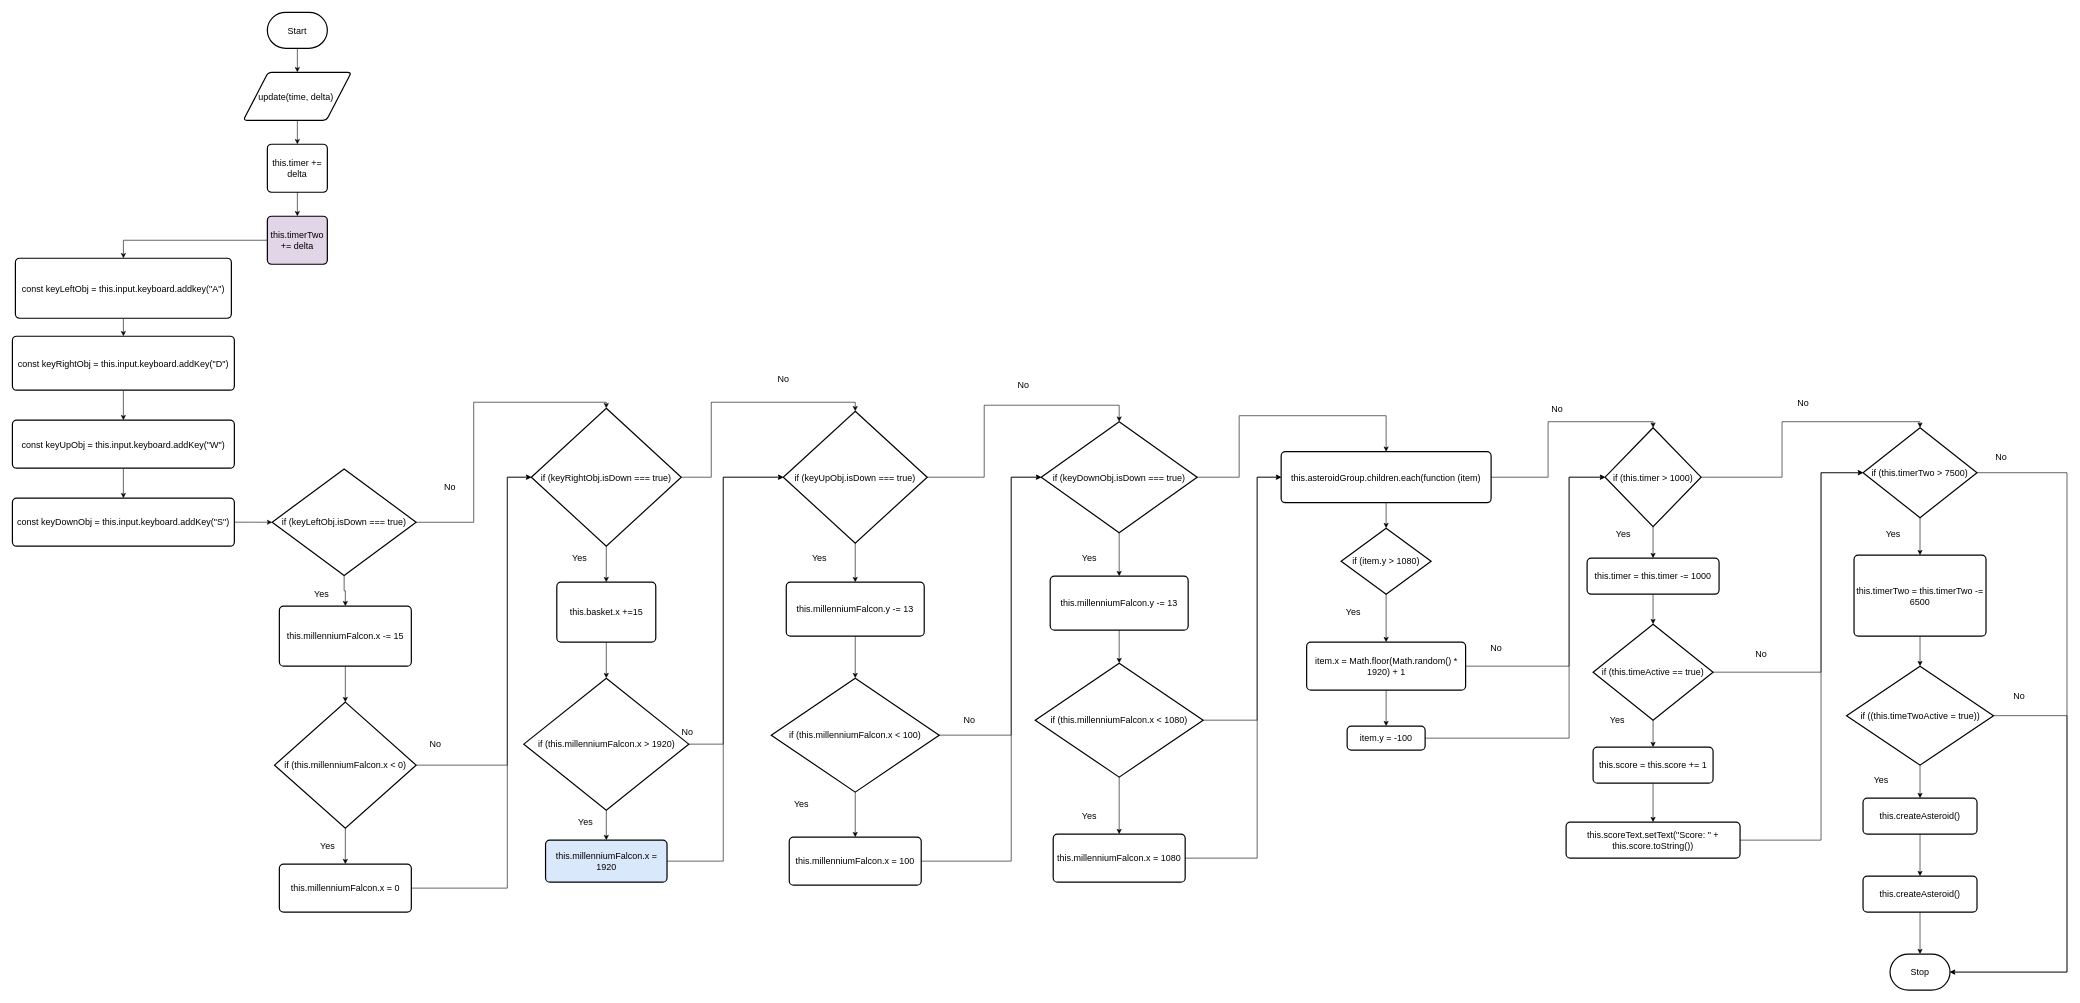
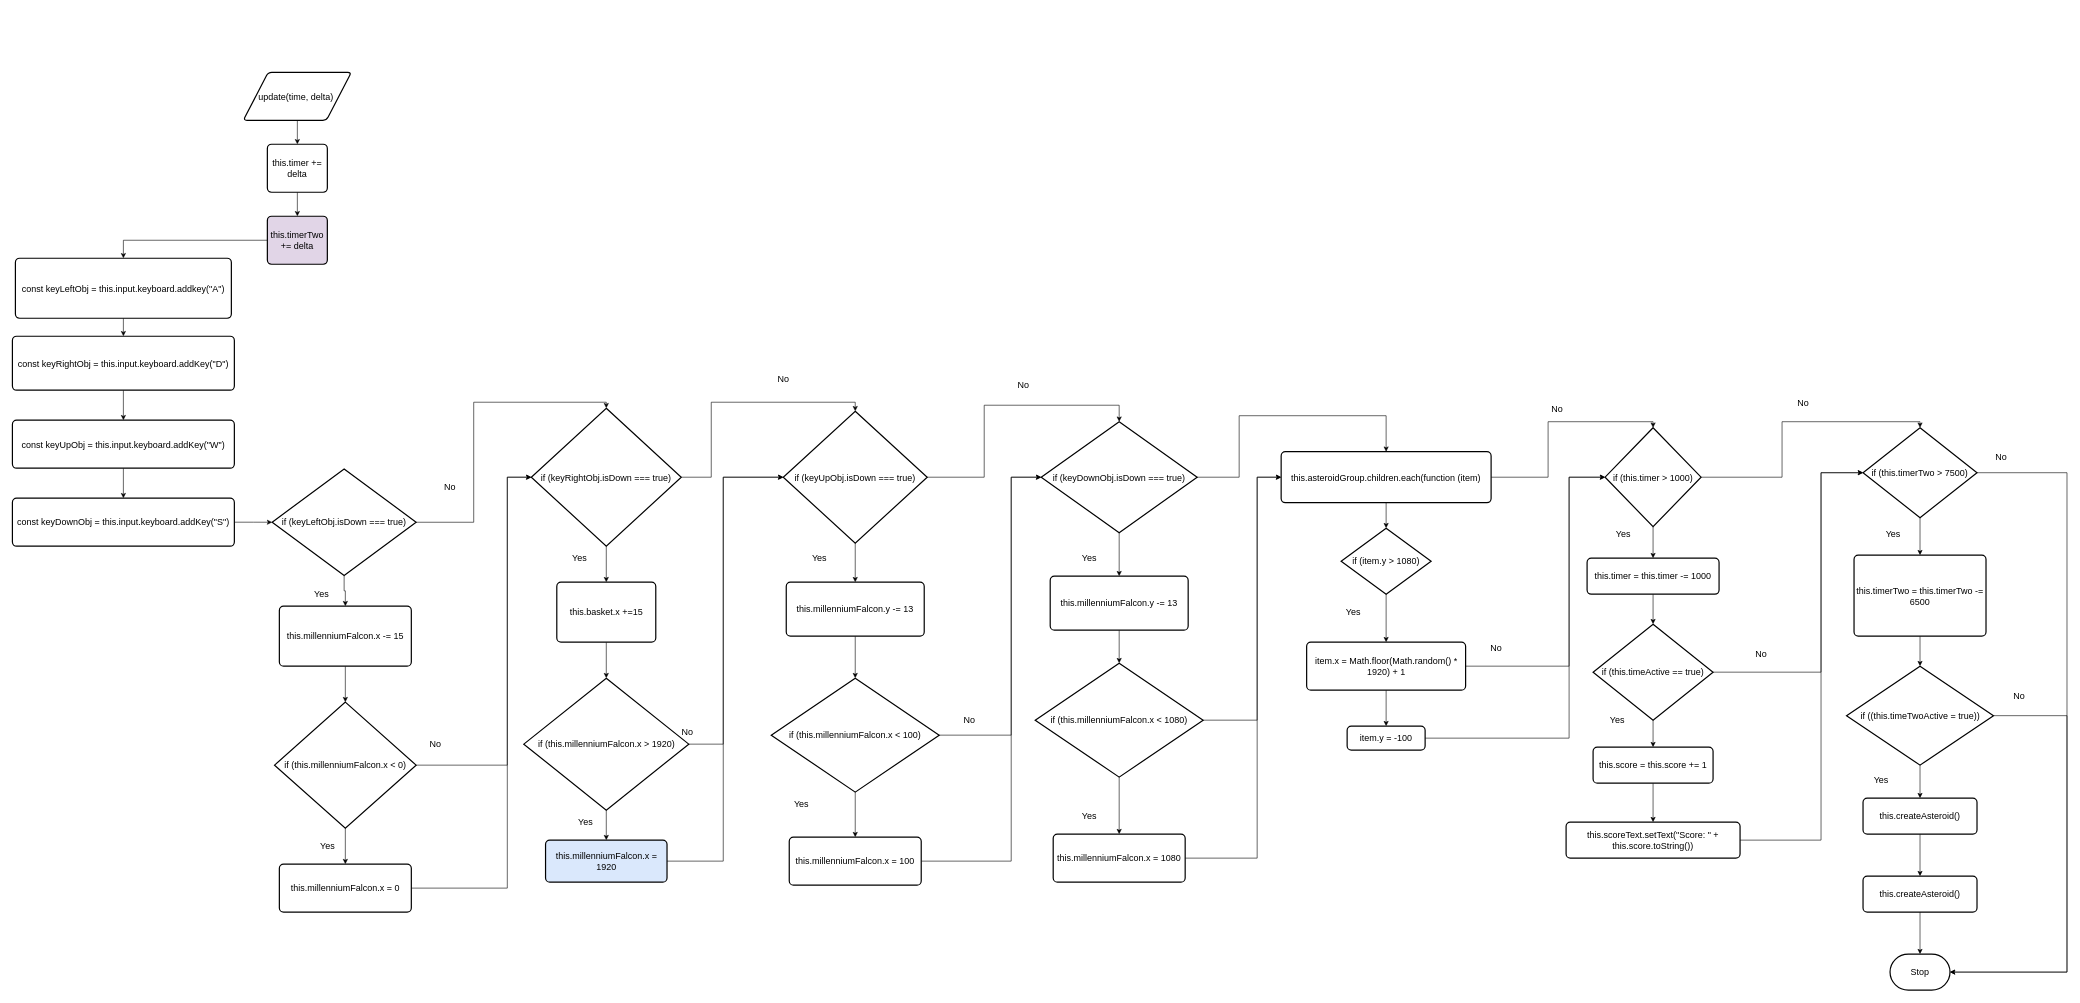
(297, 30) -> none
(297, 58) -> none
